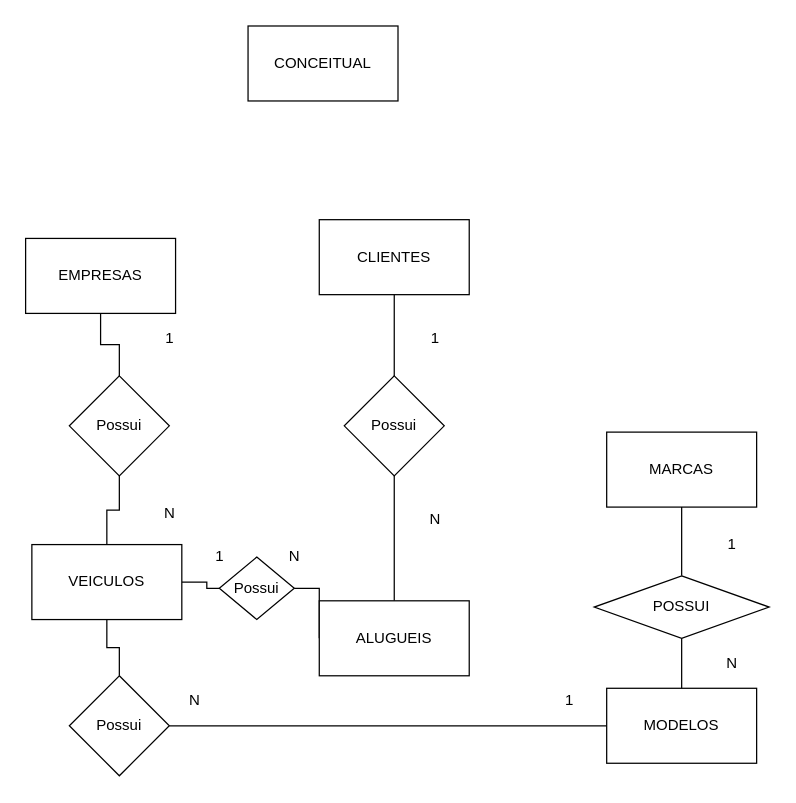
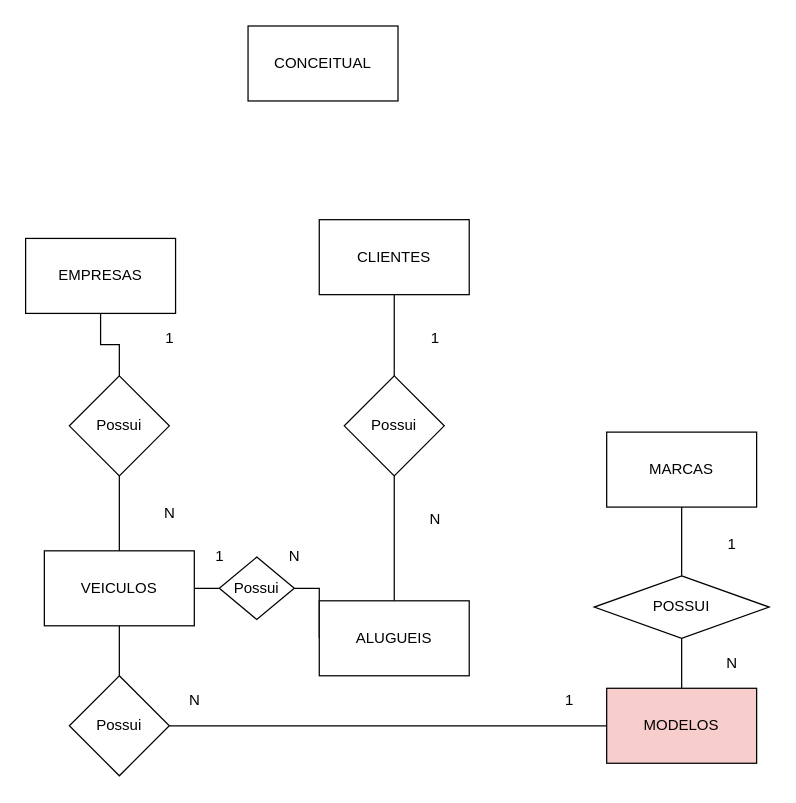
(107, 582) -> (119, 588)
(682, 726) -> (682, 726)
